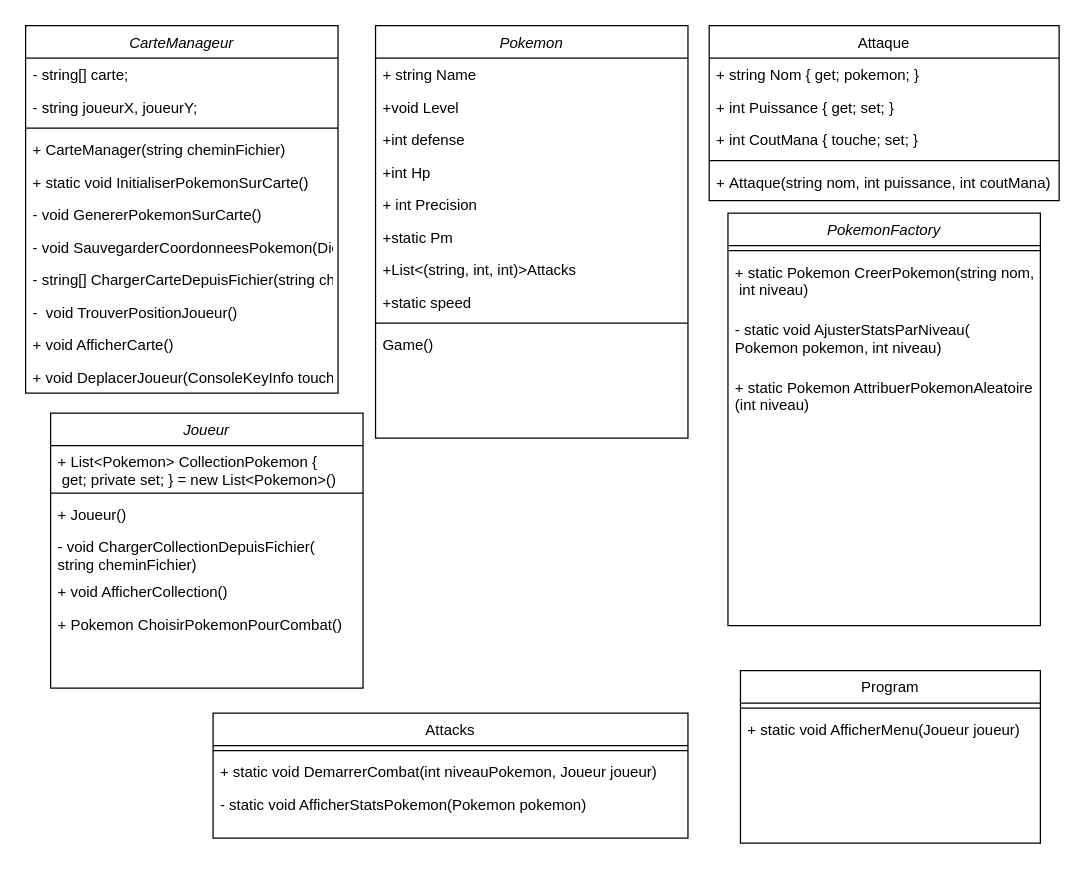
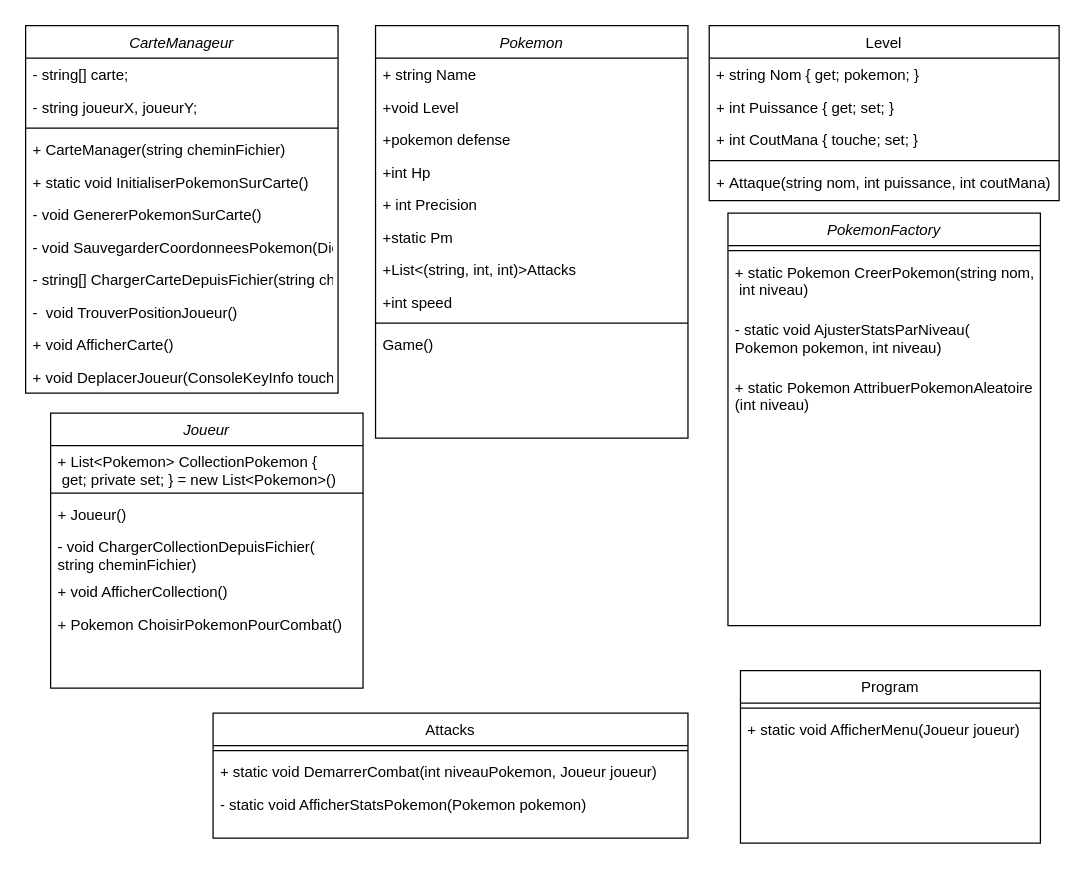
(884, 43) -> (884, 43)
(429, 140) -> (448, 140)
(433, 303) -> (421, 303)
